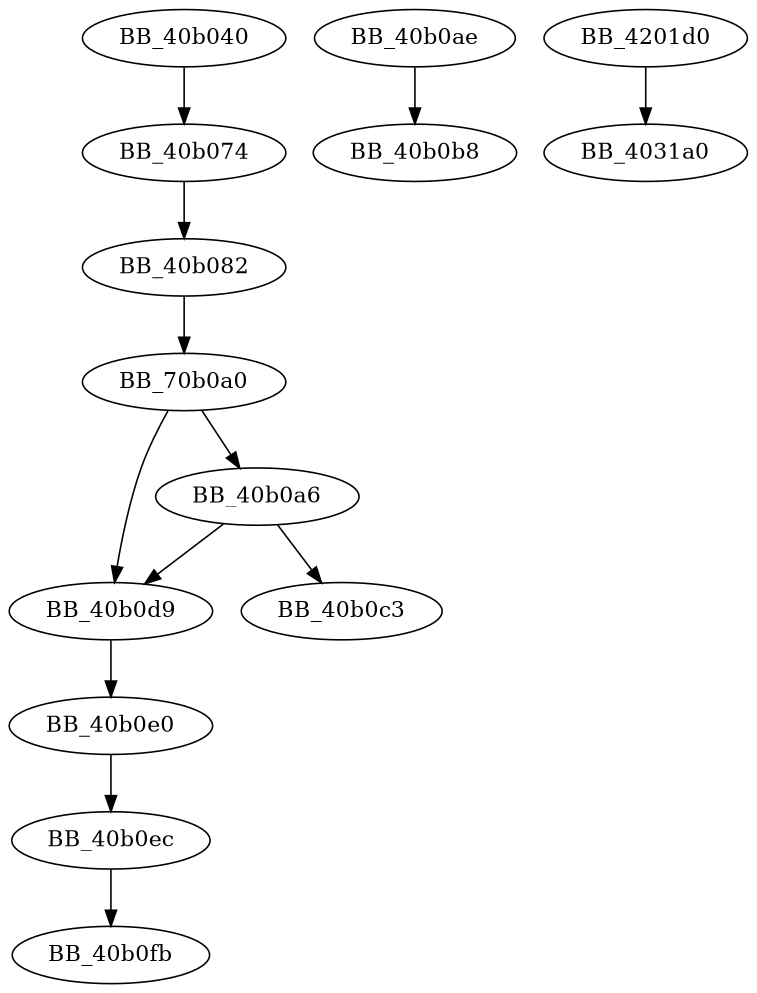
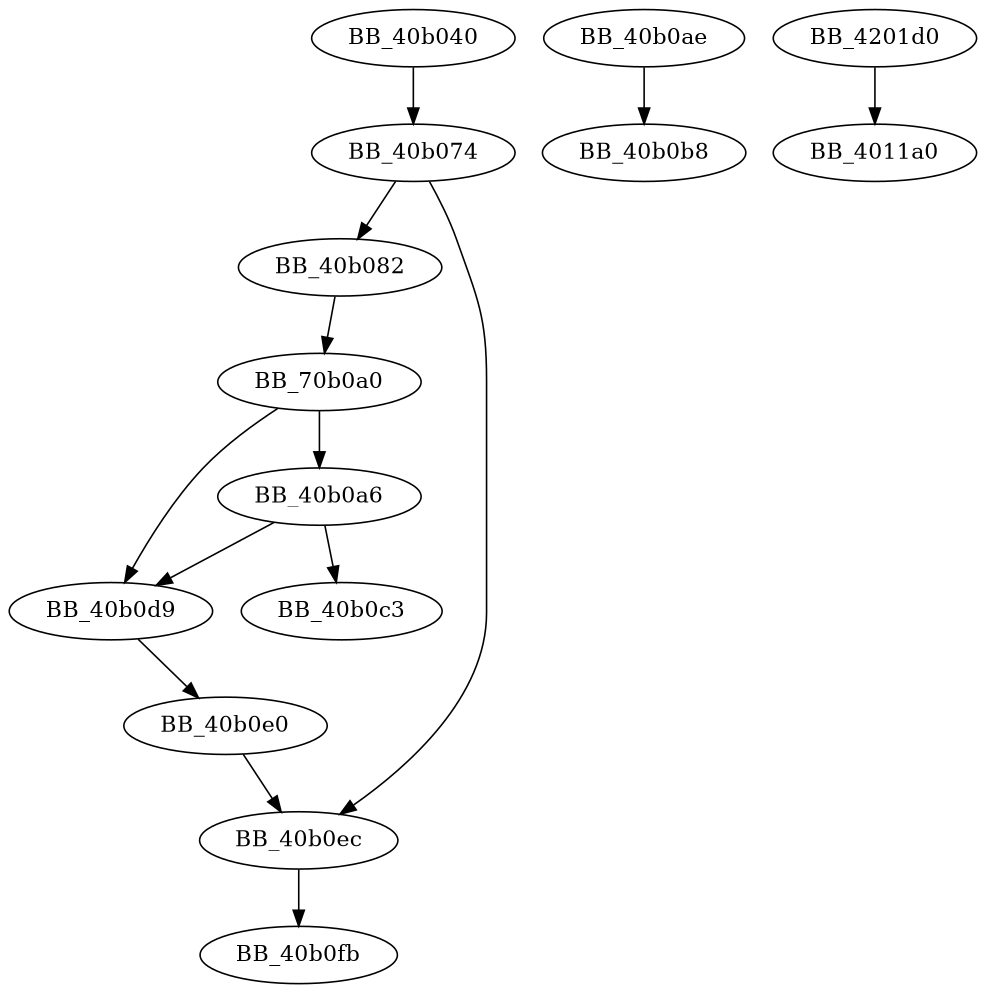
(646, 153) -> (875, 153)
none -> (487, 513)
